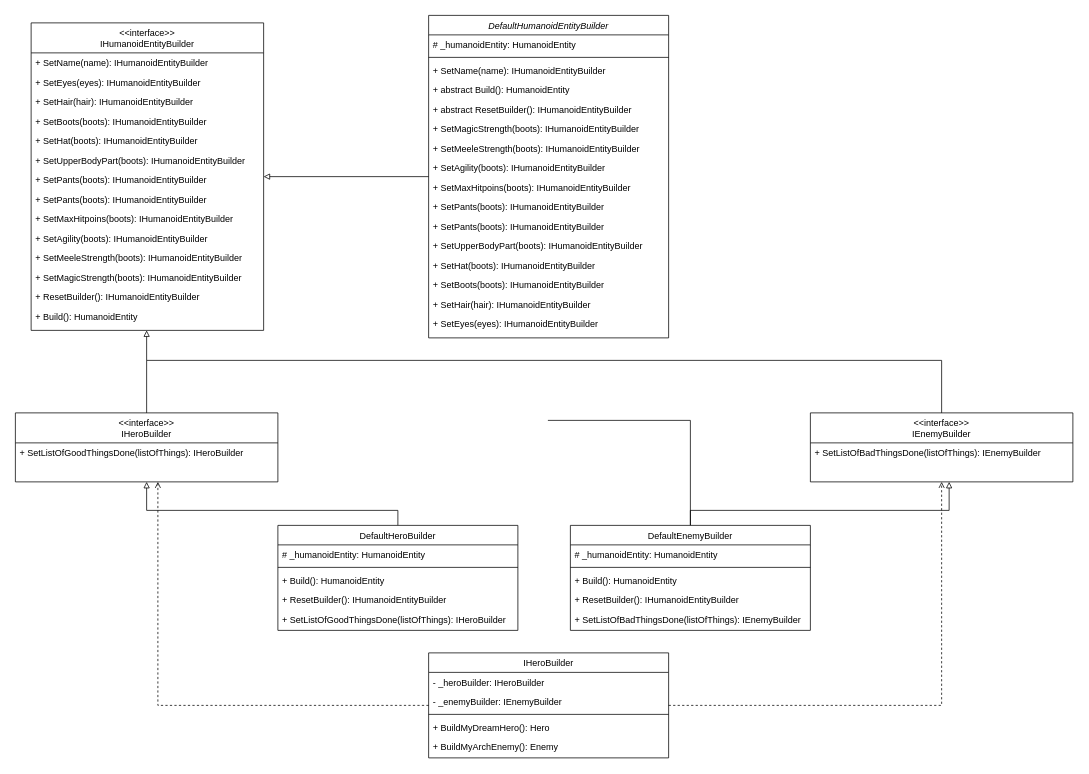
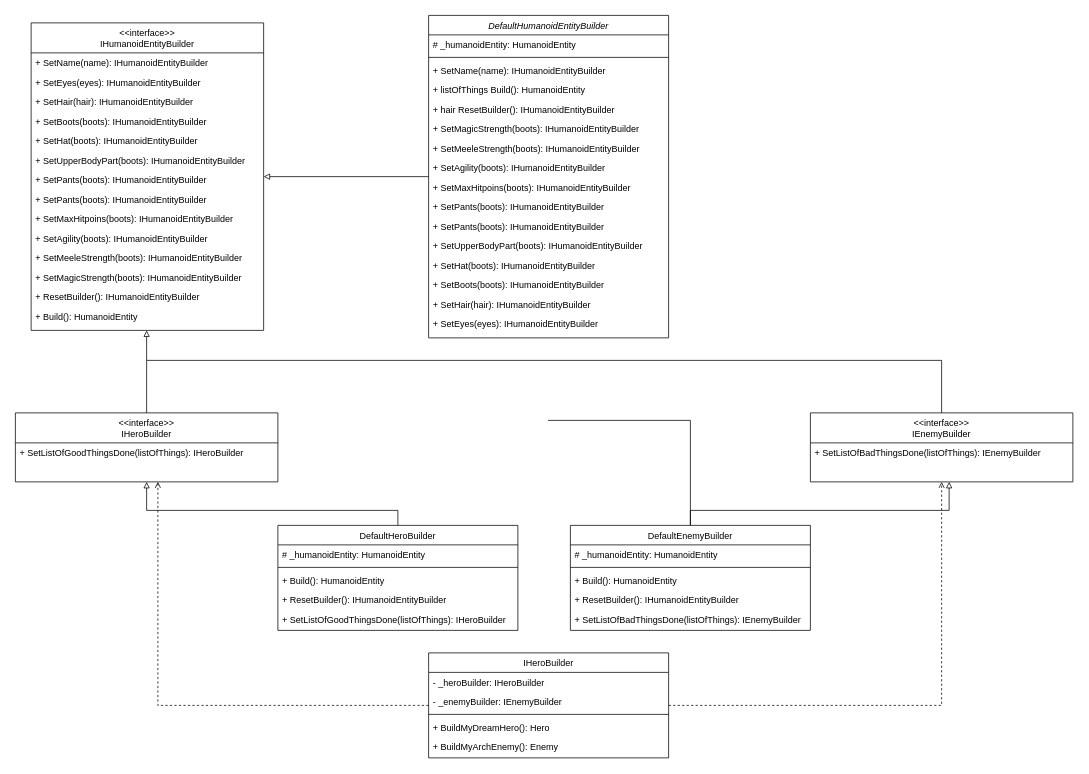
(510, 90) -> (517, 90)
(546, 110) -> (534, 110)
